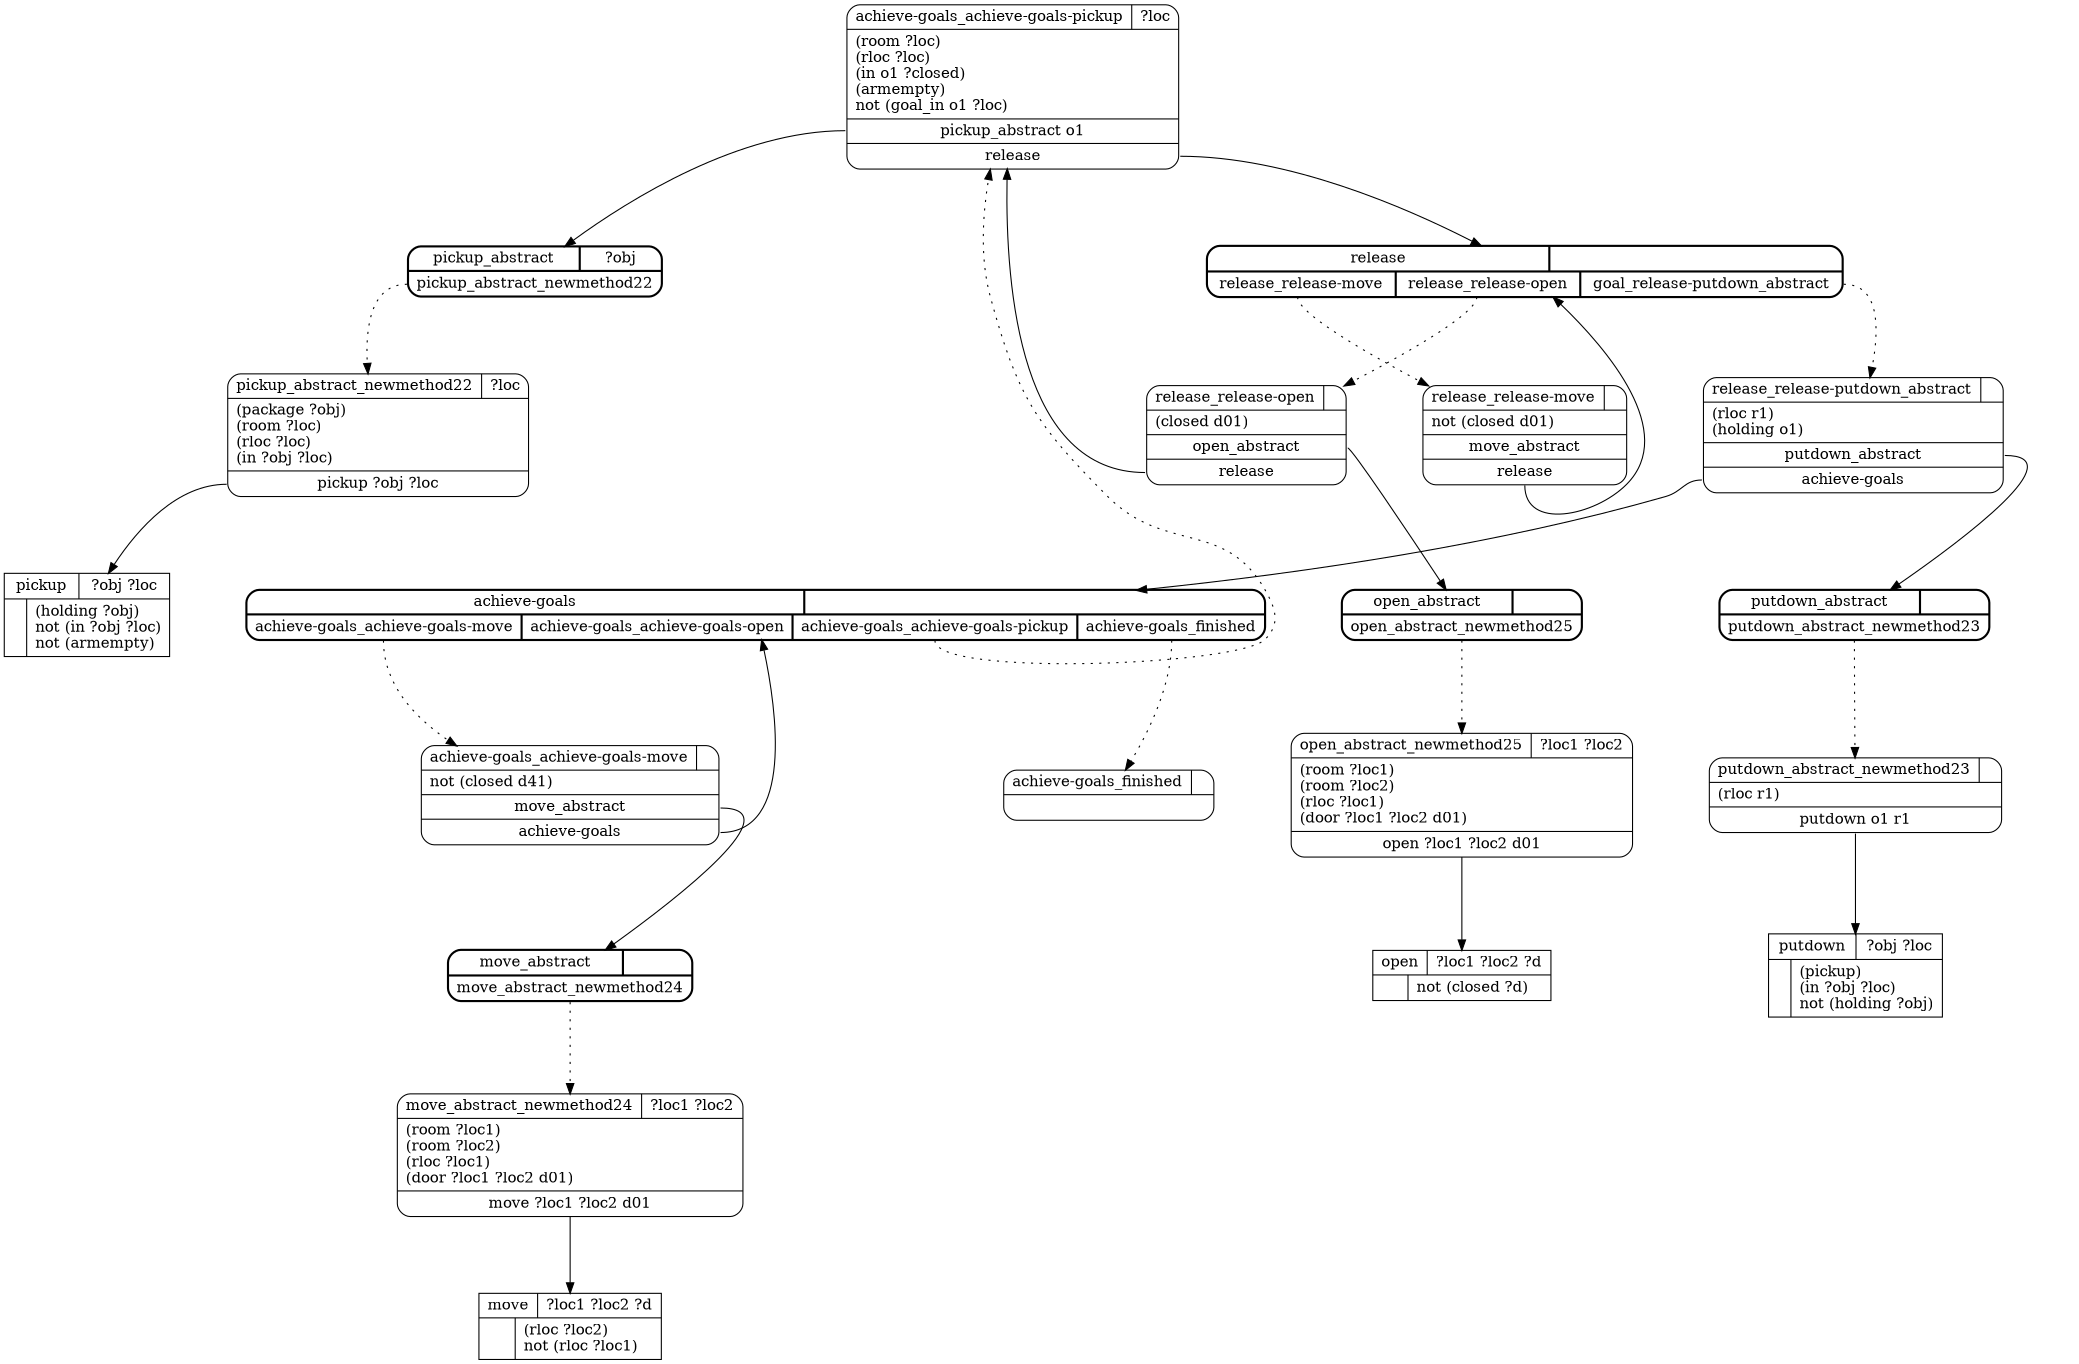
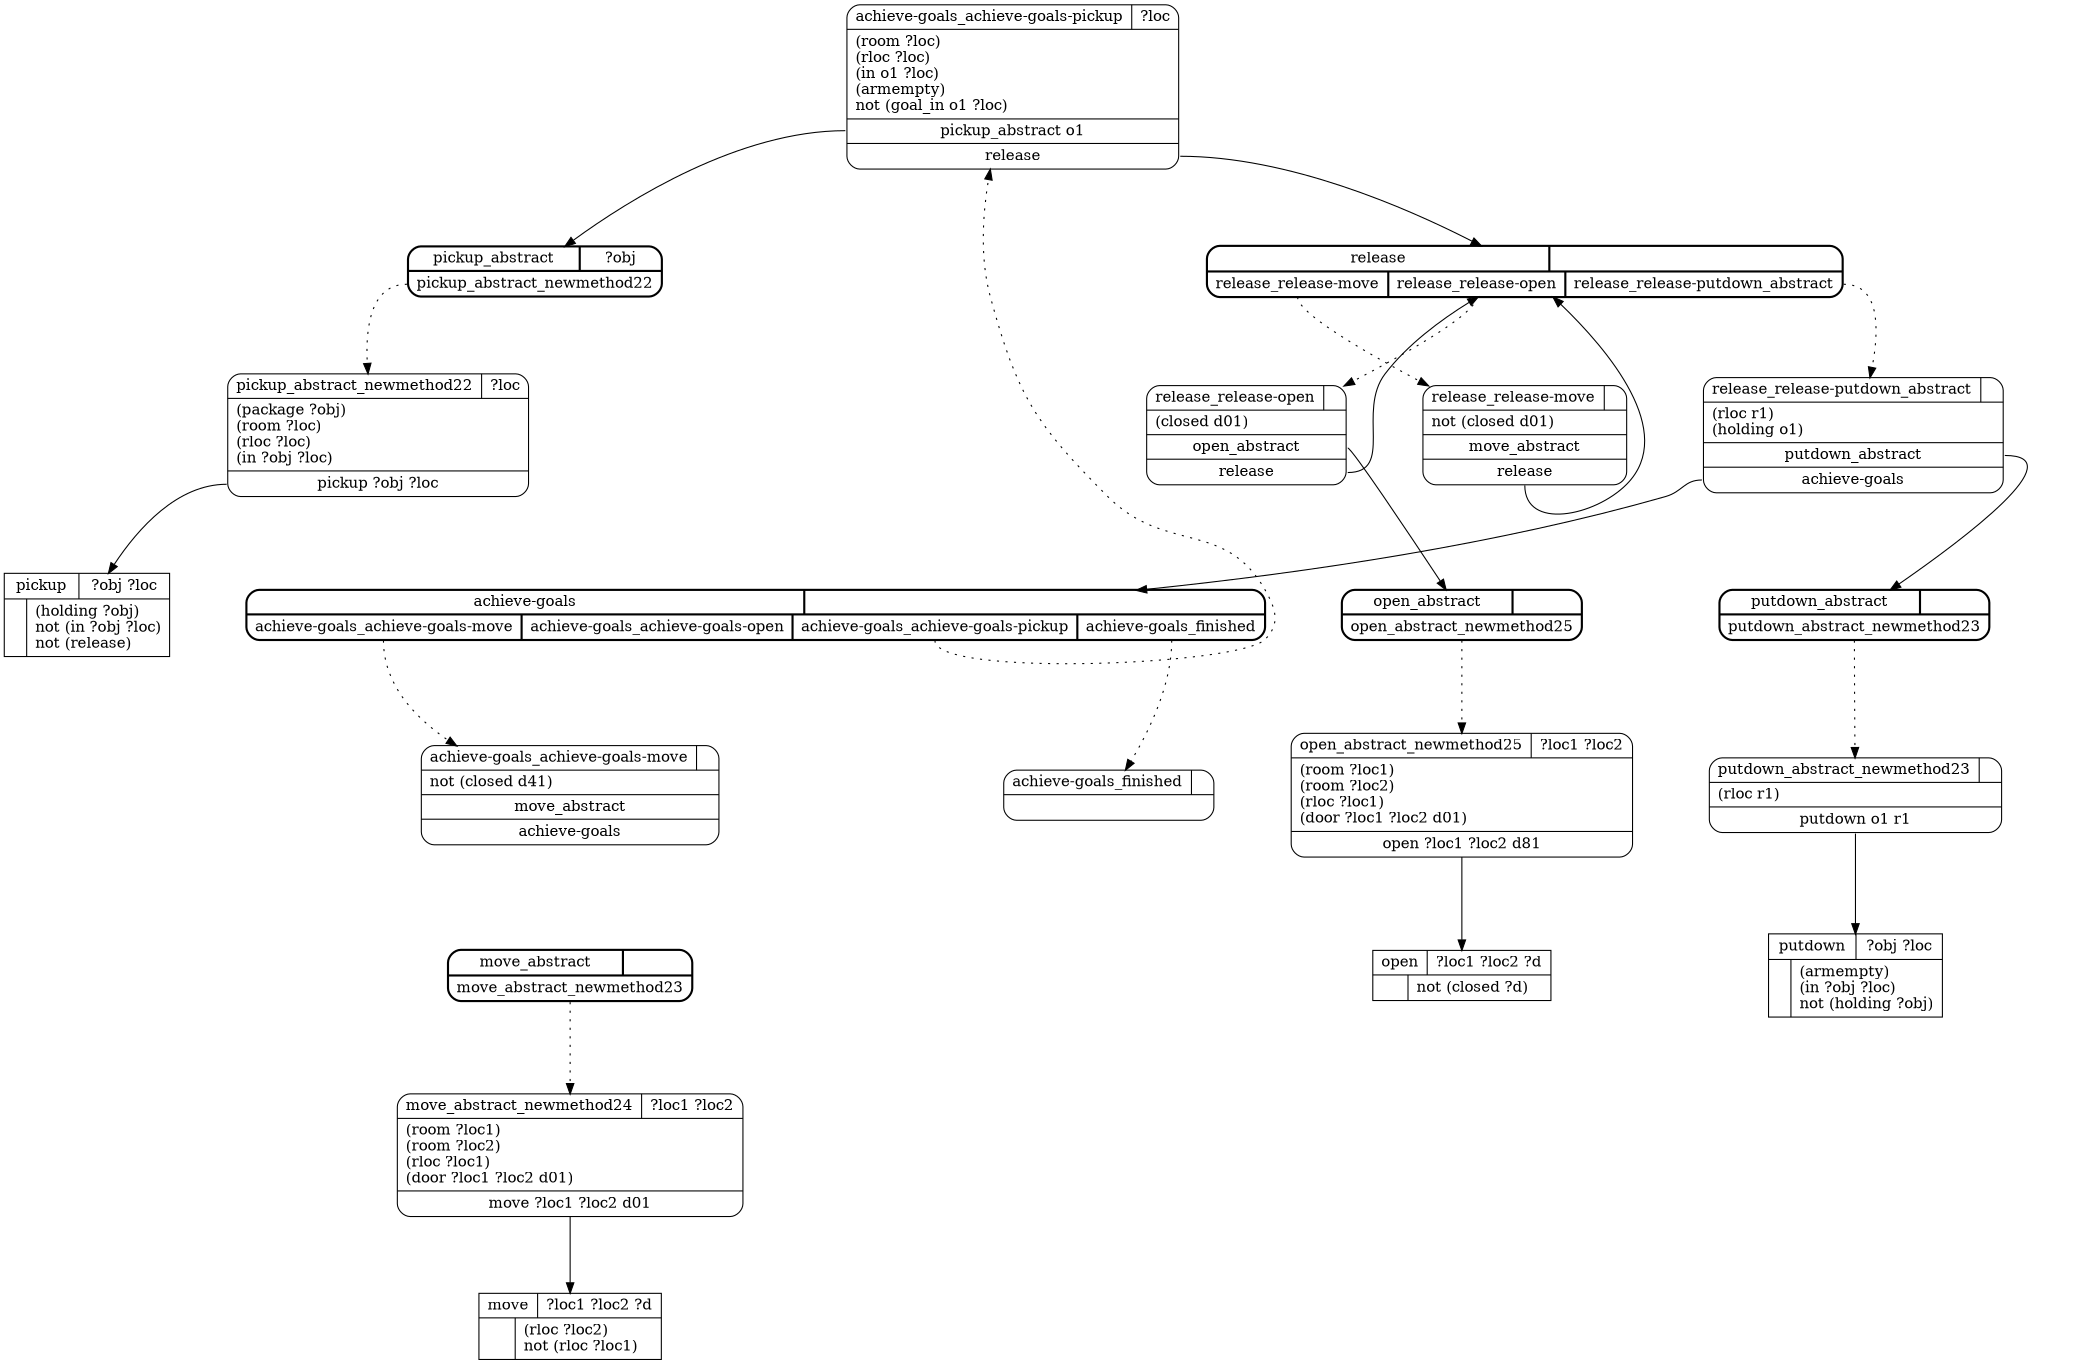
(910, 74) -> (898, 74)
(1711, 284) -> (1704, 284)
(1026, 357) -> (1384, 376)
(95, 643) -> (84, 643)
(775, 755) -> none
(1462, 844) -> (1462, 844)
(697, 879) -> none
(1830, 972) -> (1845, 972)
(570, 988) -> (570, 988)
